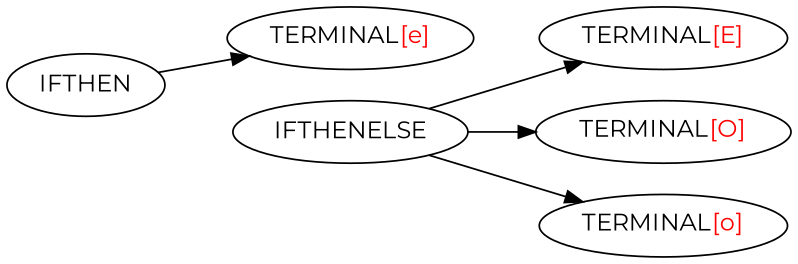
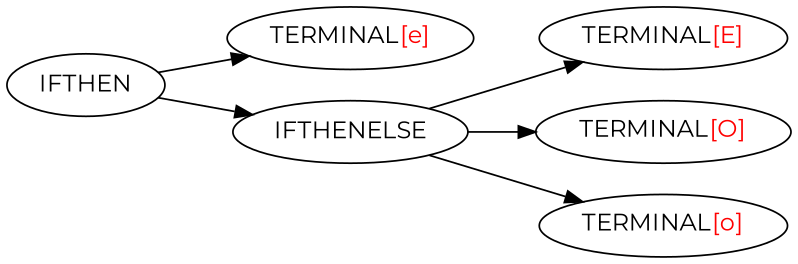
none -> (197, 105)
